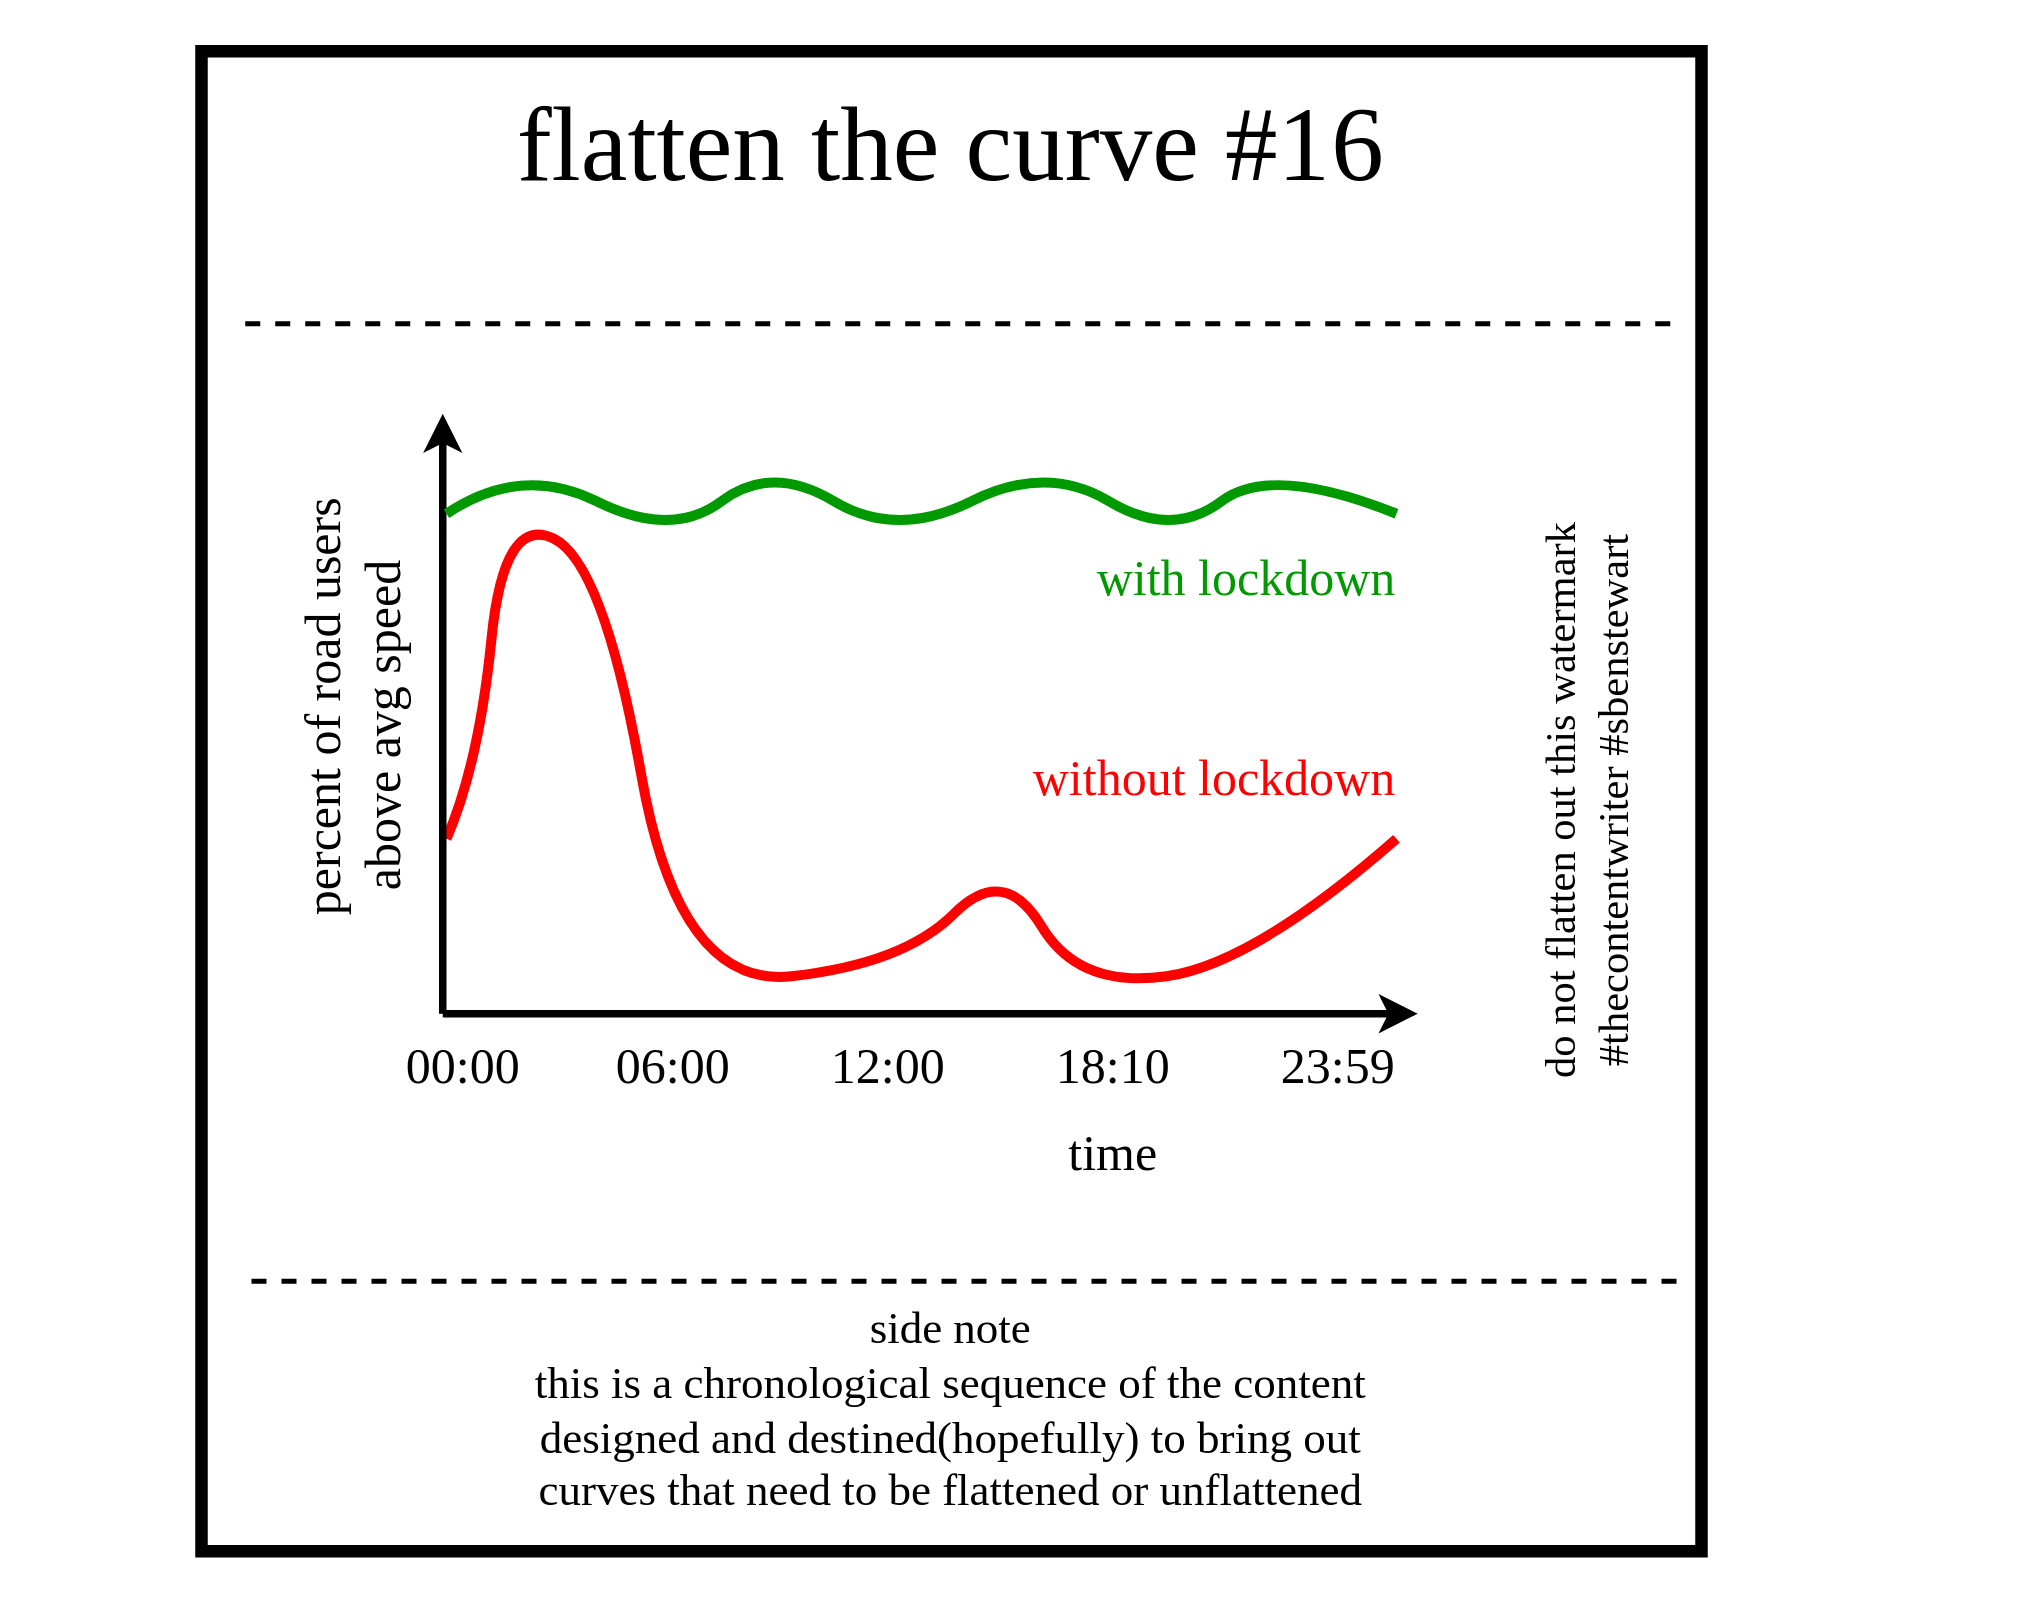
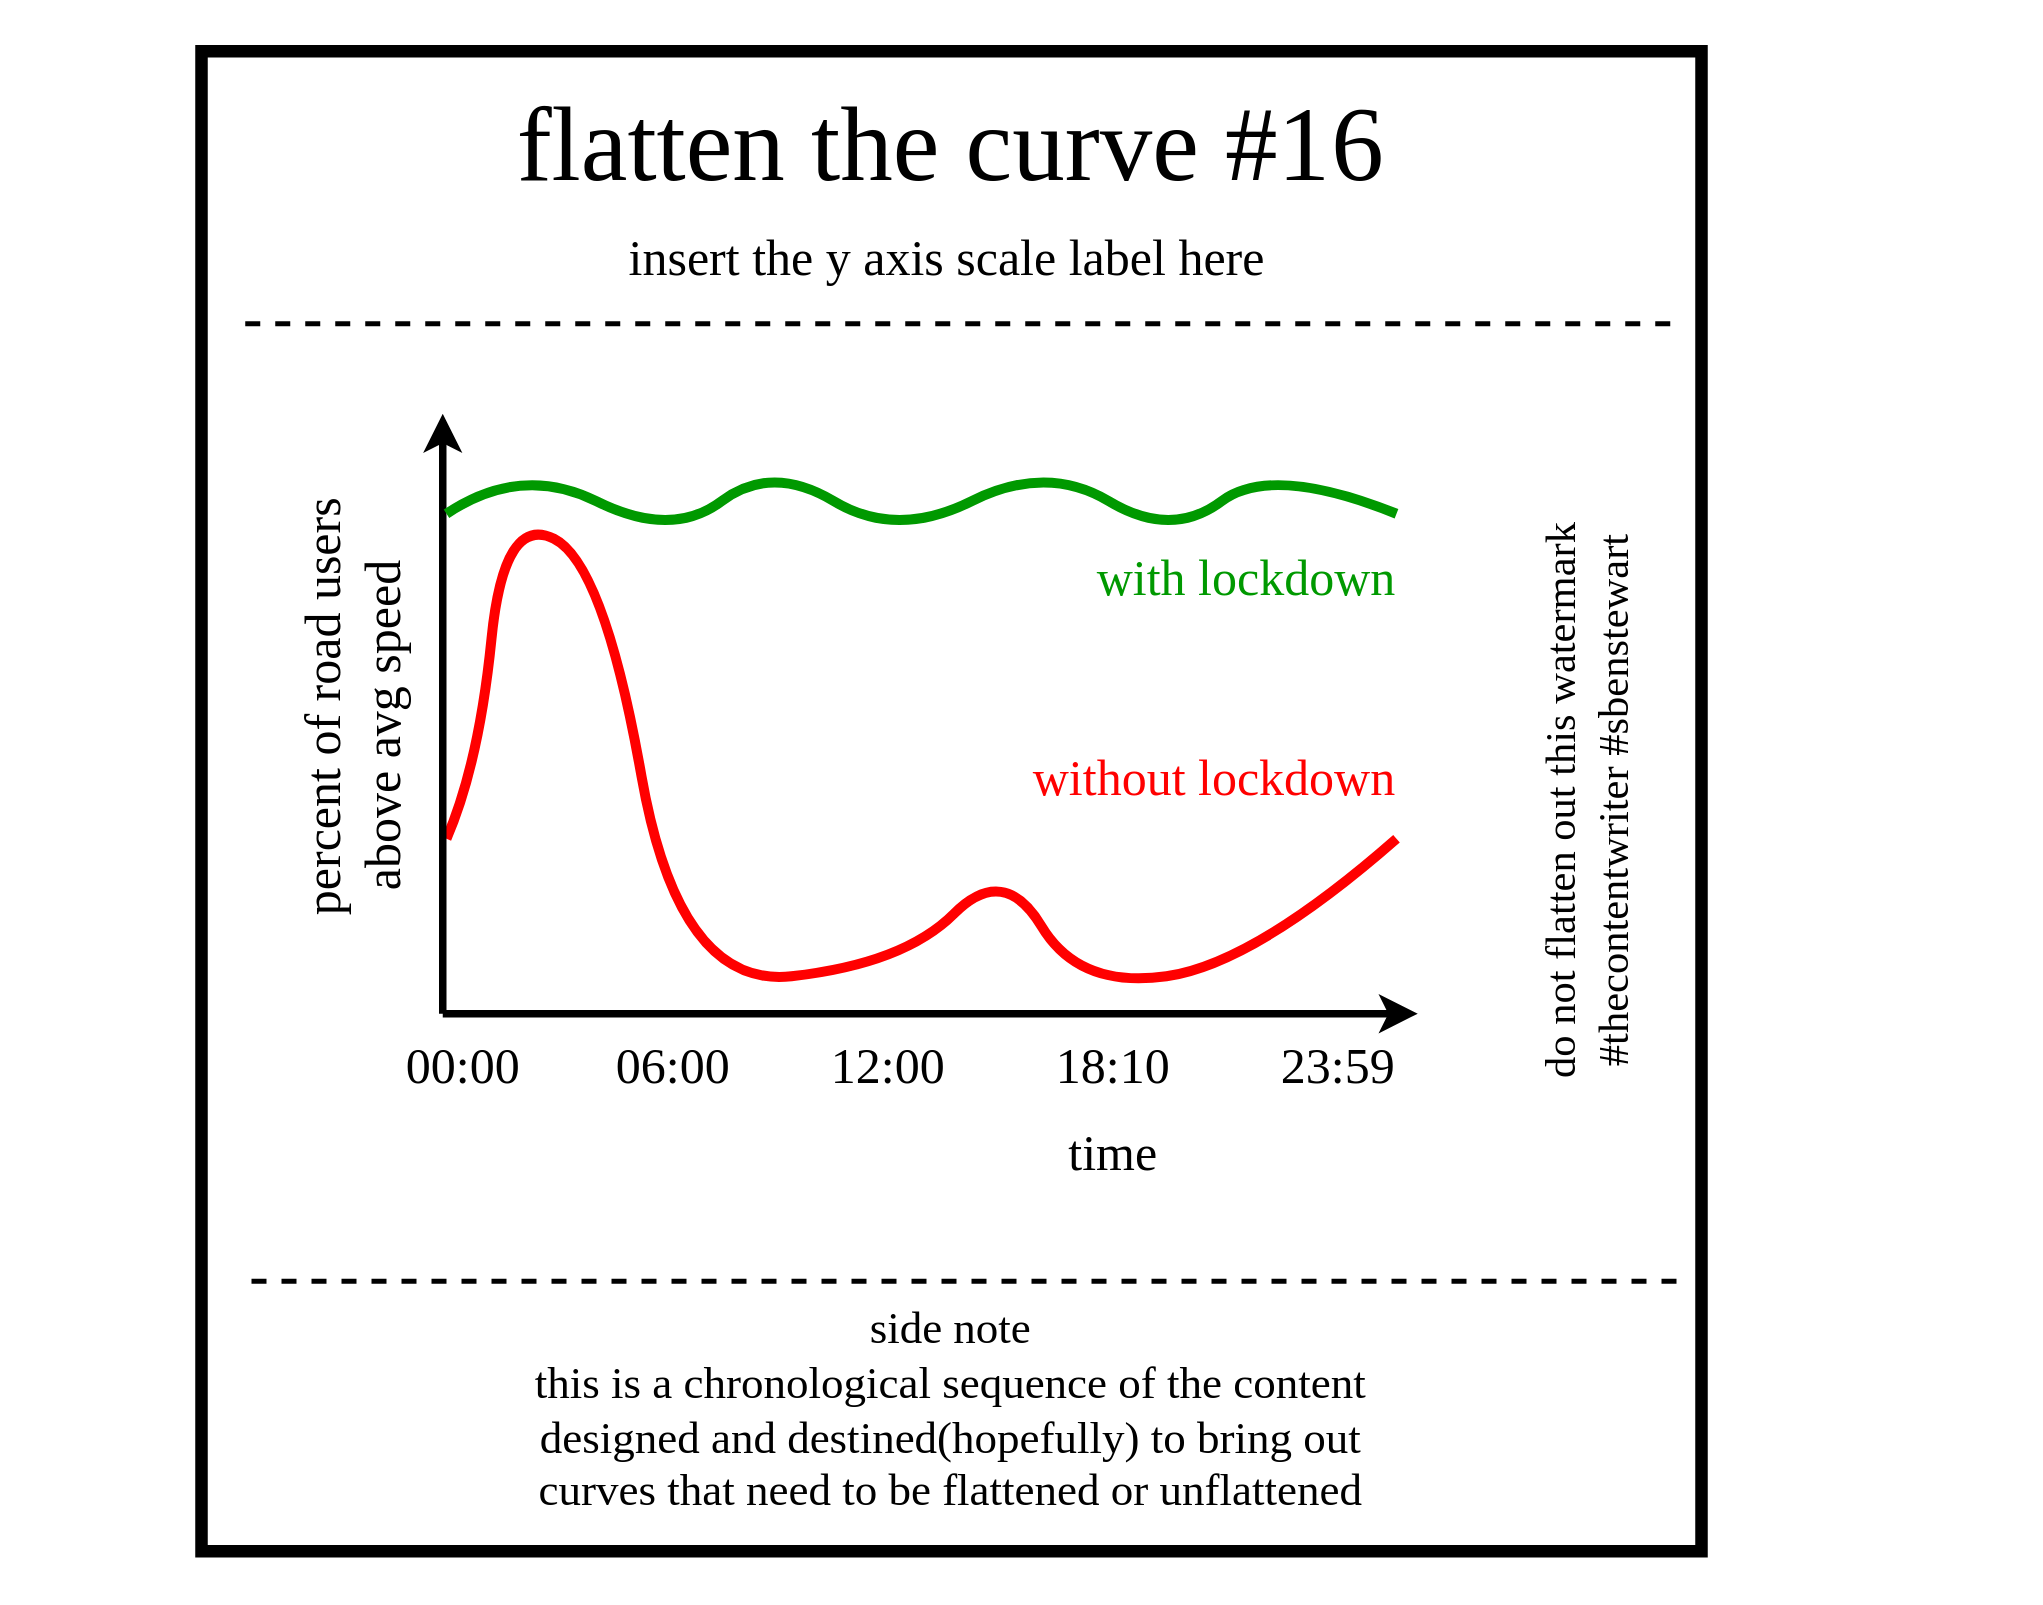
none -> (948, 256)
